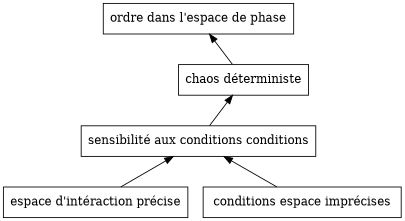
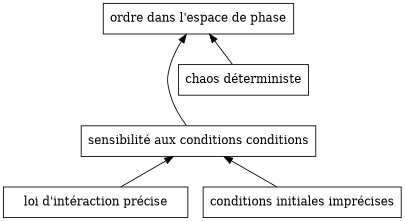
(218, 114) -> (168, 84)
(96, 202) -> (96, 202)
(302, 202) -> (302, 202)
